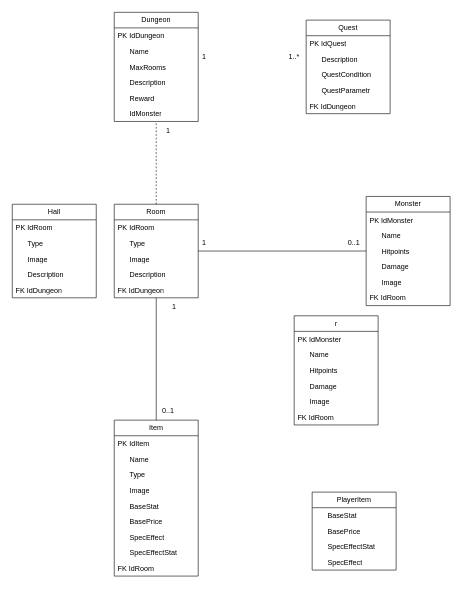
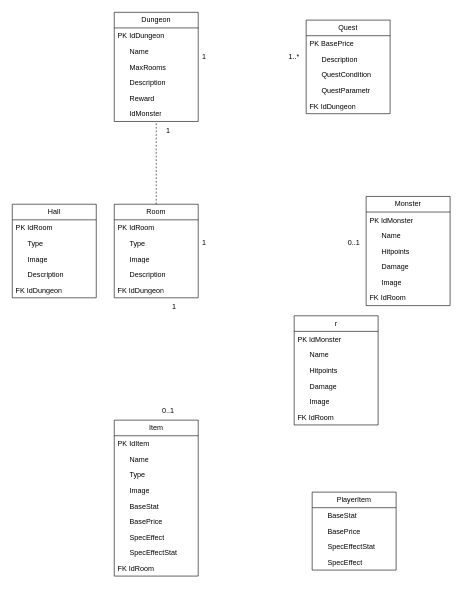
(329, 44) -> (332, 44)
(282, 251) -> none
(156, 358) -> none
